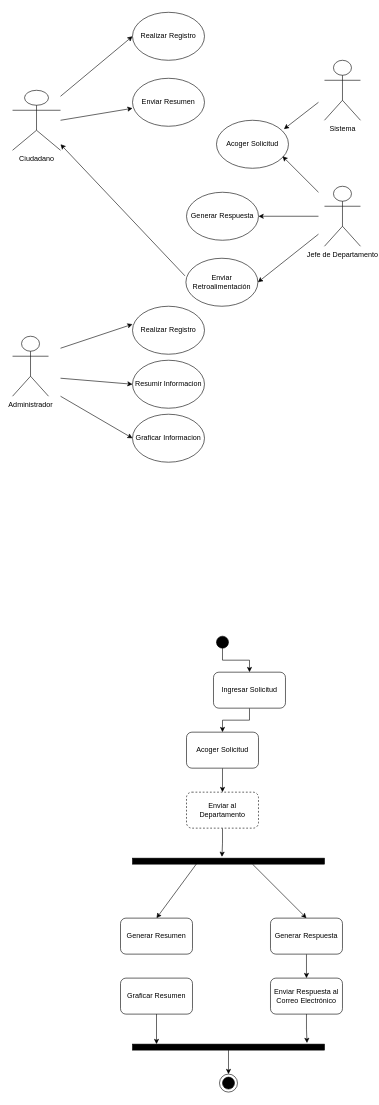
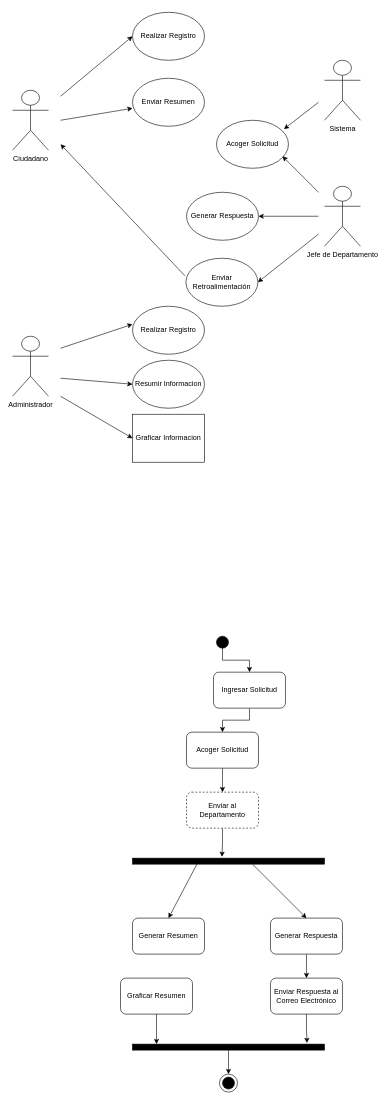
(36, 120) -> (30, 120)
(168, 438) -> (168, 438)
(156, 936) -> (168, 936)
